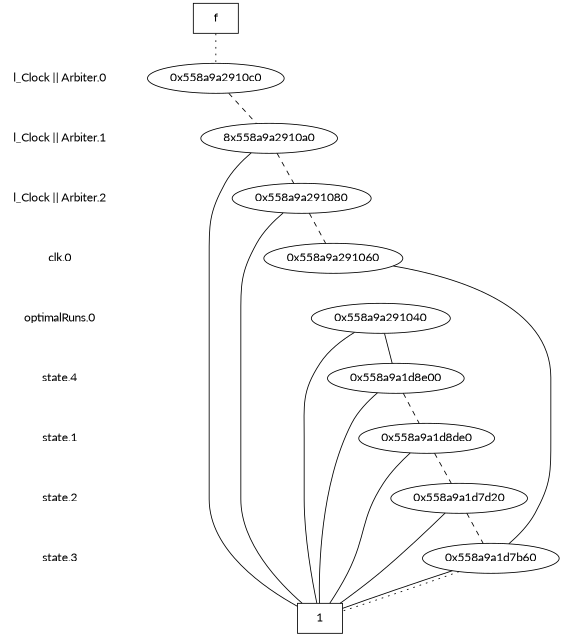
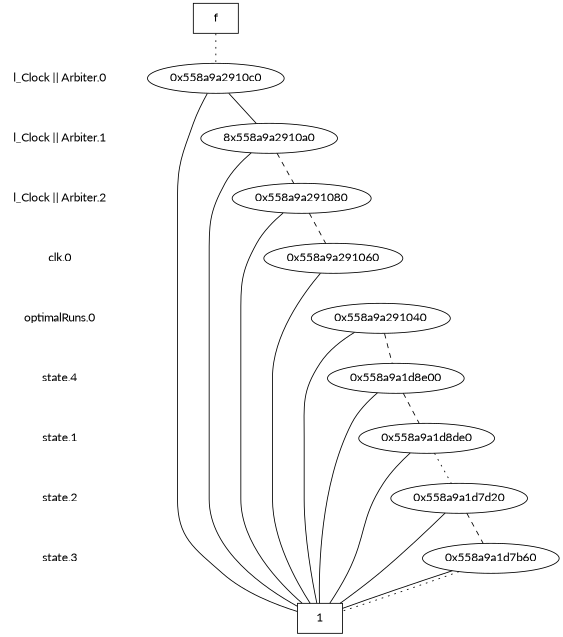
(243, 108) -> (243, 108)
(388, 348) -> (388, 348)
(548, 363) -> (272, 436)
none -> (178, 381)
(443, 468) -> (443, 468)
